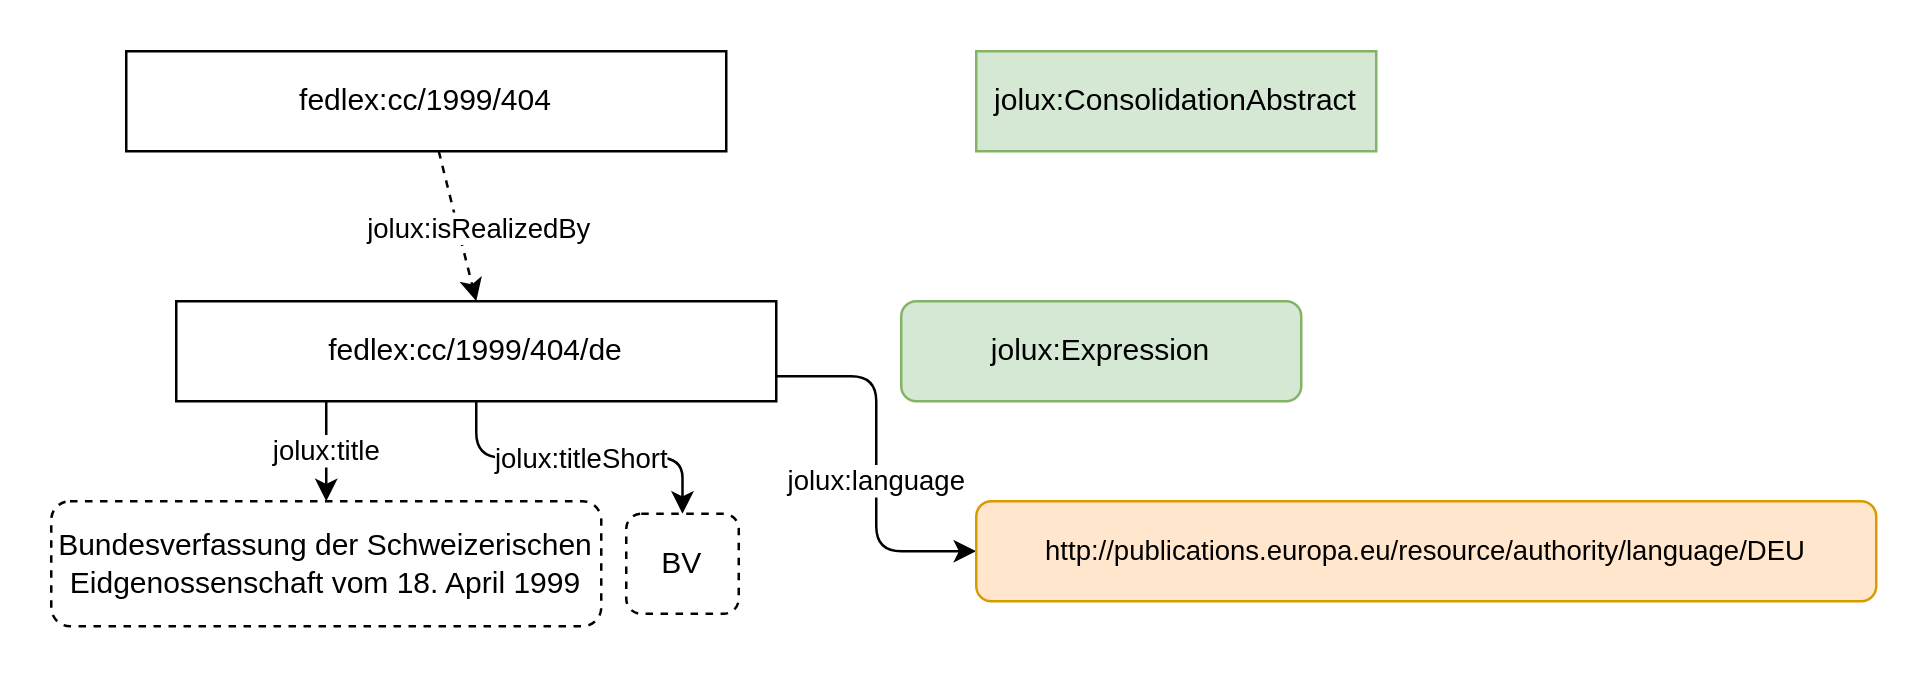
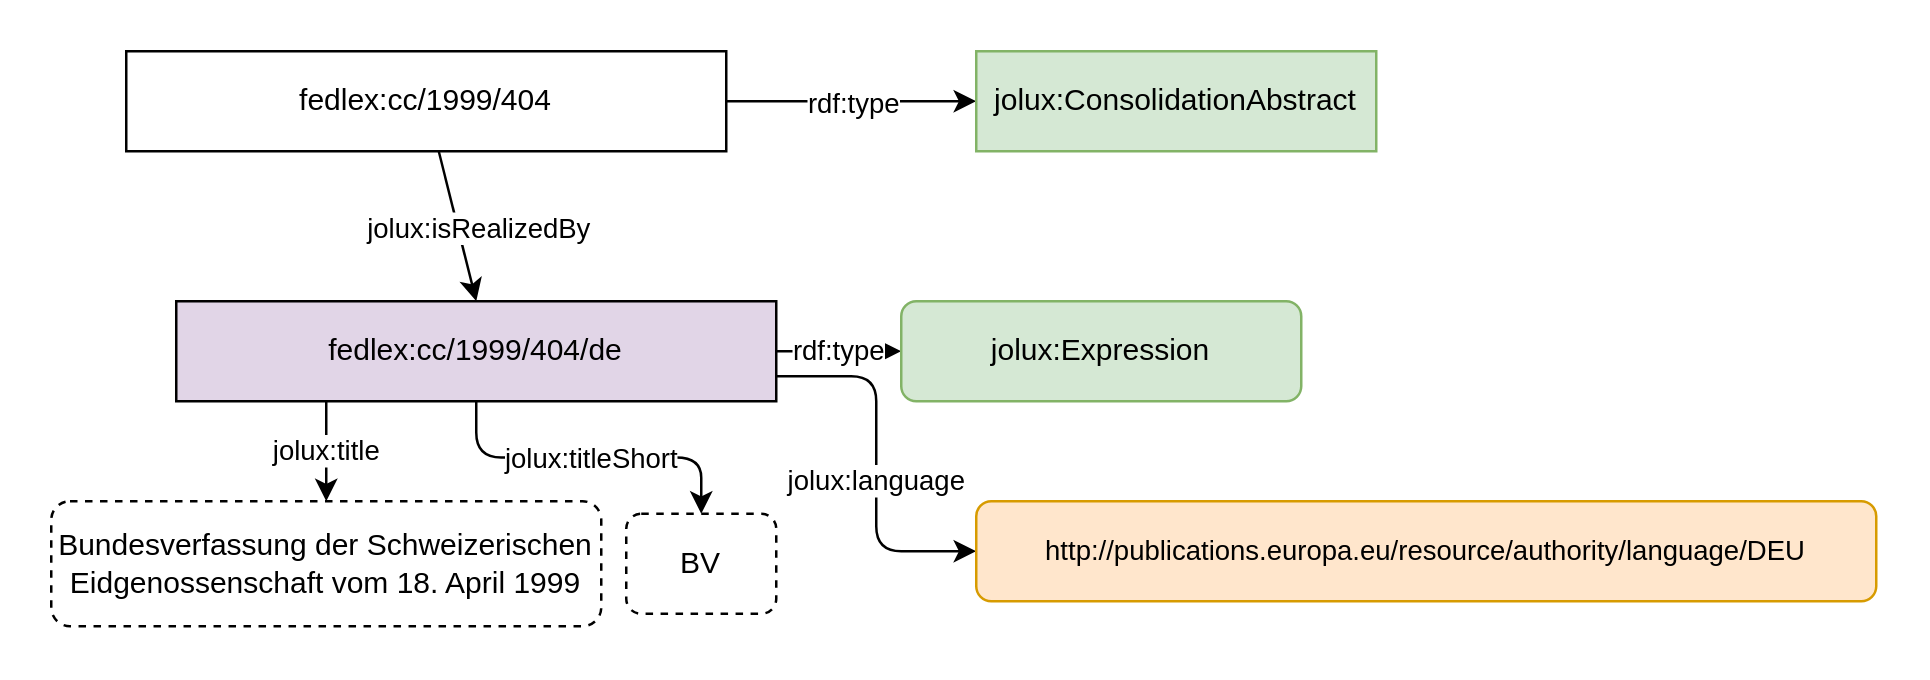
none -> (843, 101)
(447, 182) -> (447, 182)
(476, 351) -> (476, 351)
none -> (859, 351)
(683, 564) -> (701, 564)
